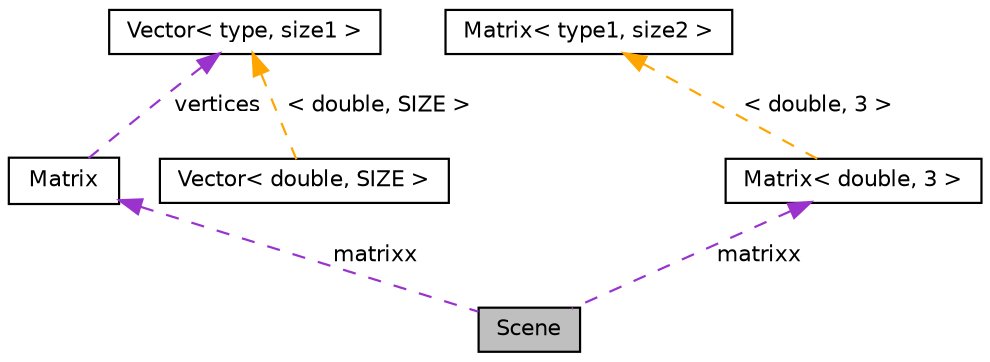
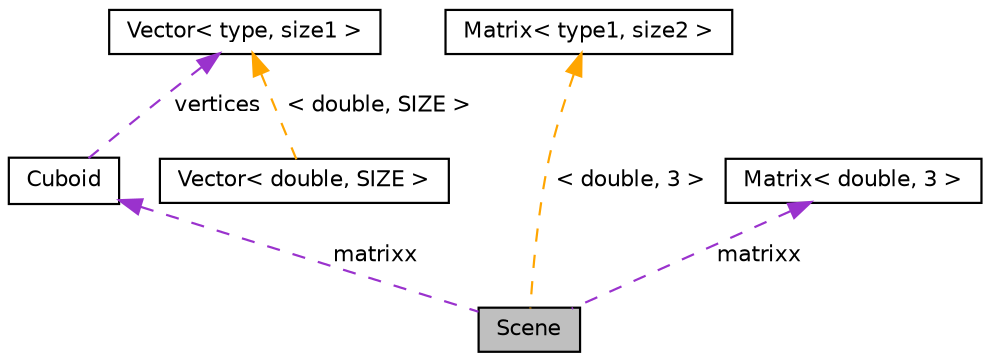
(731, 112) -> (543, 190)
(64, 181) -> (64, 181)
